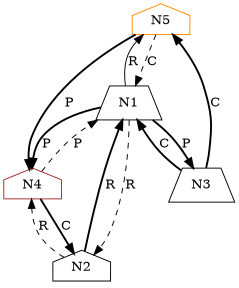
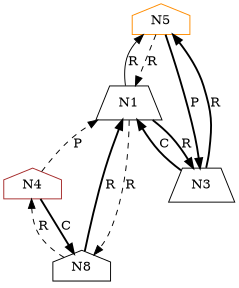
(152, 62) -> (152, 62)
(67, 85) -> (185, 96)
(215, 103) -> (215, 103)
(59, 123) -> none
(187, 144) -> (187, 144)
(82, 267) -> (82, 267)
